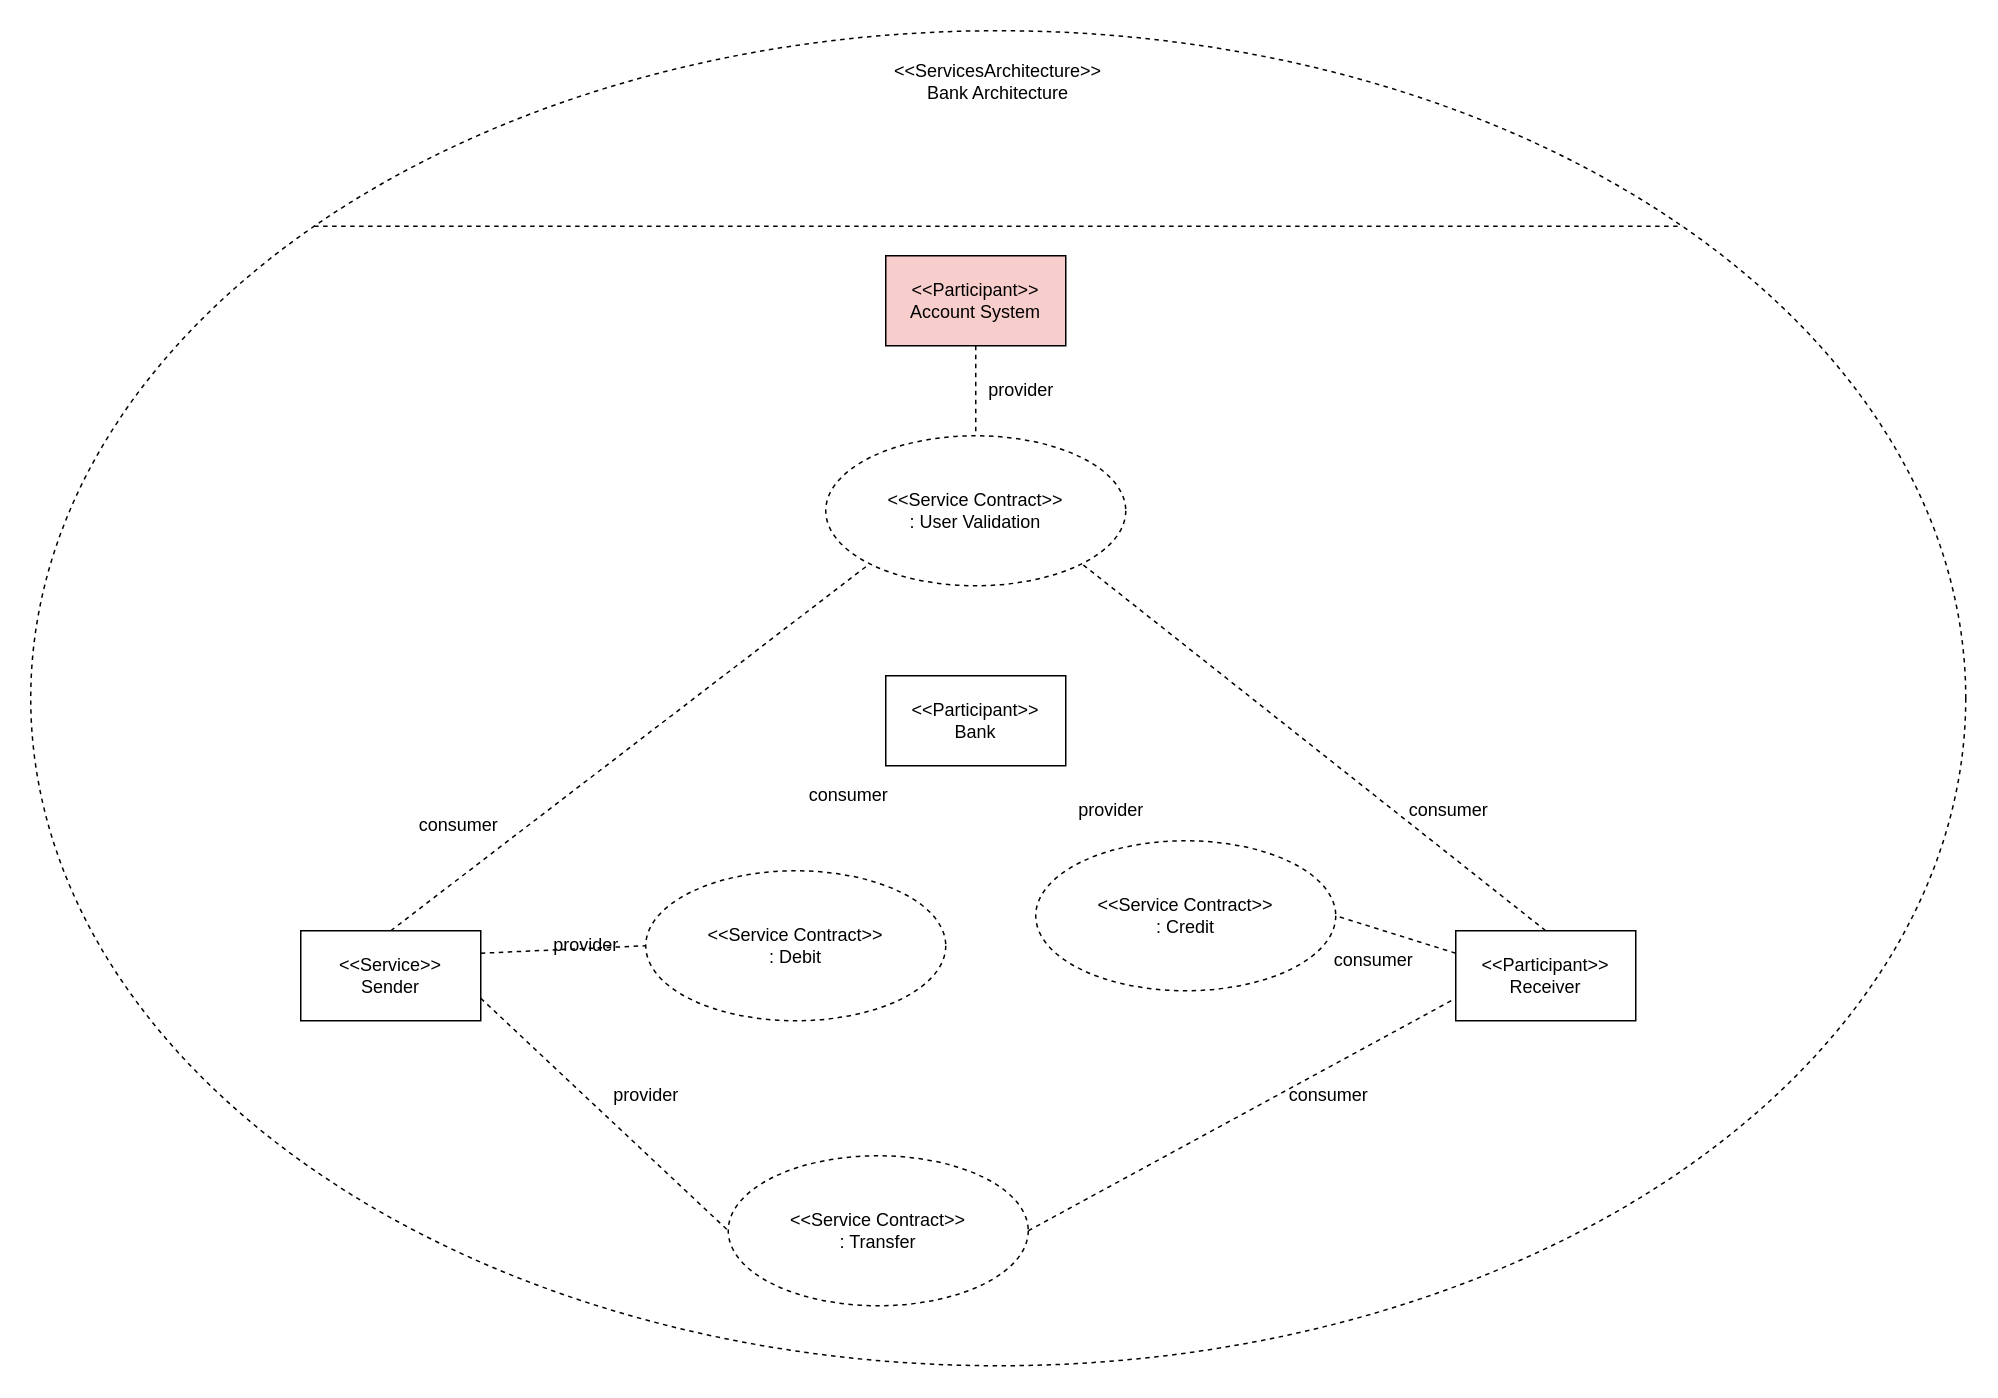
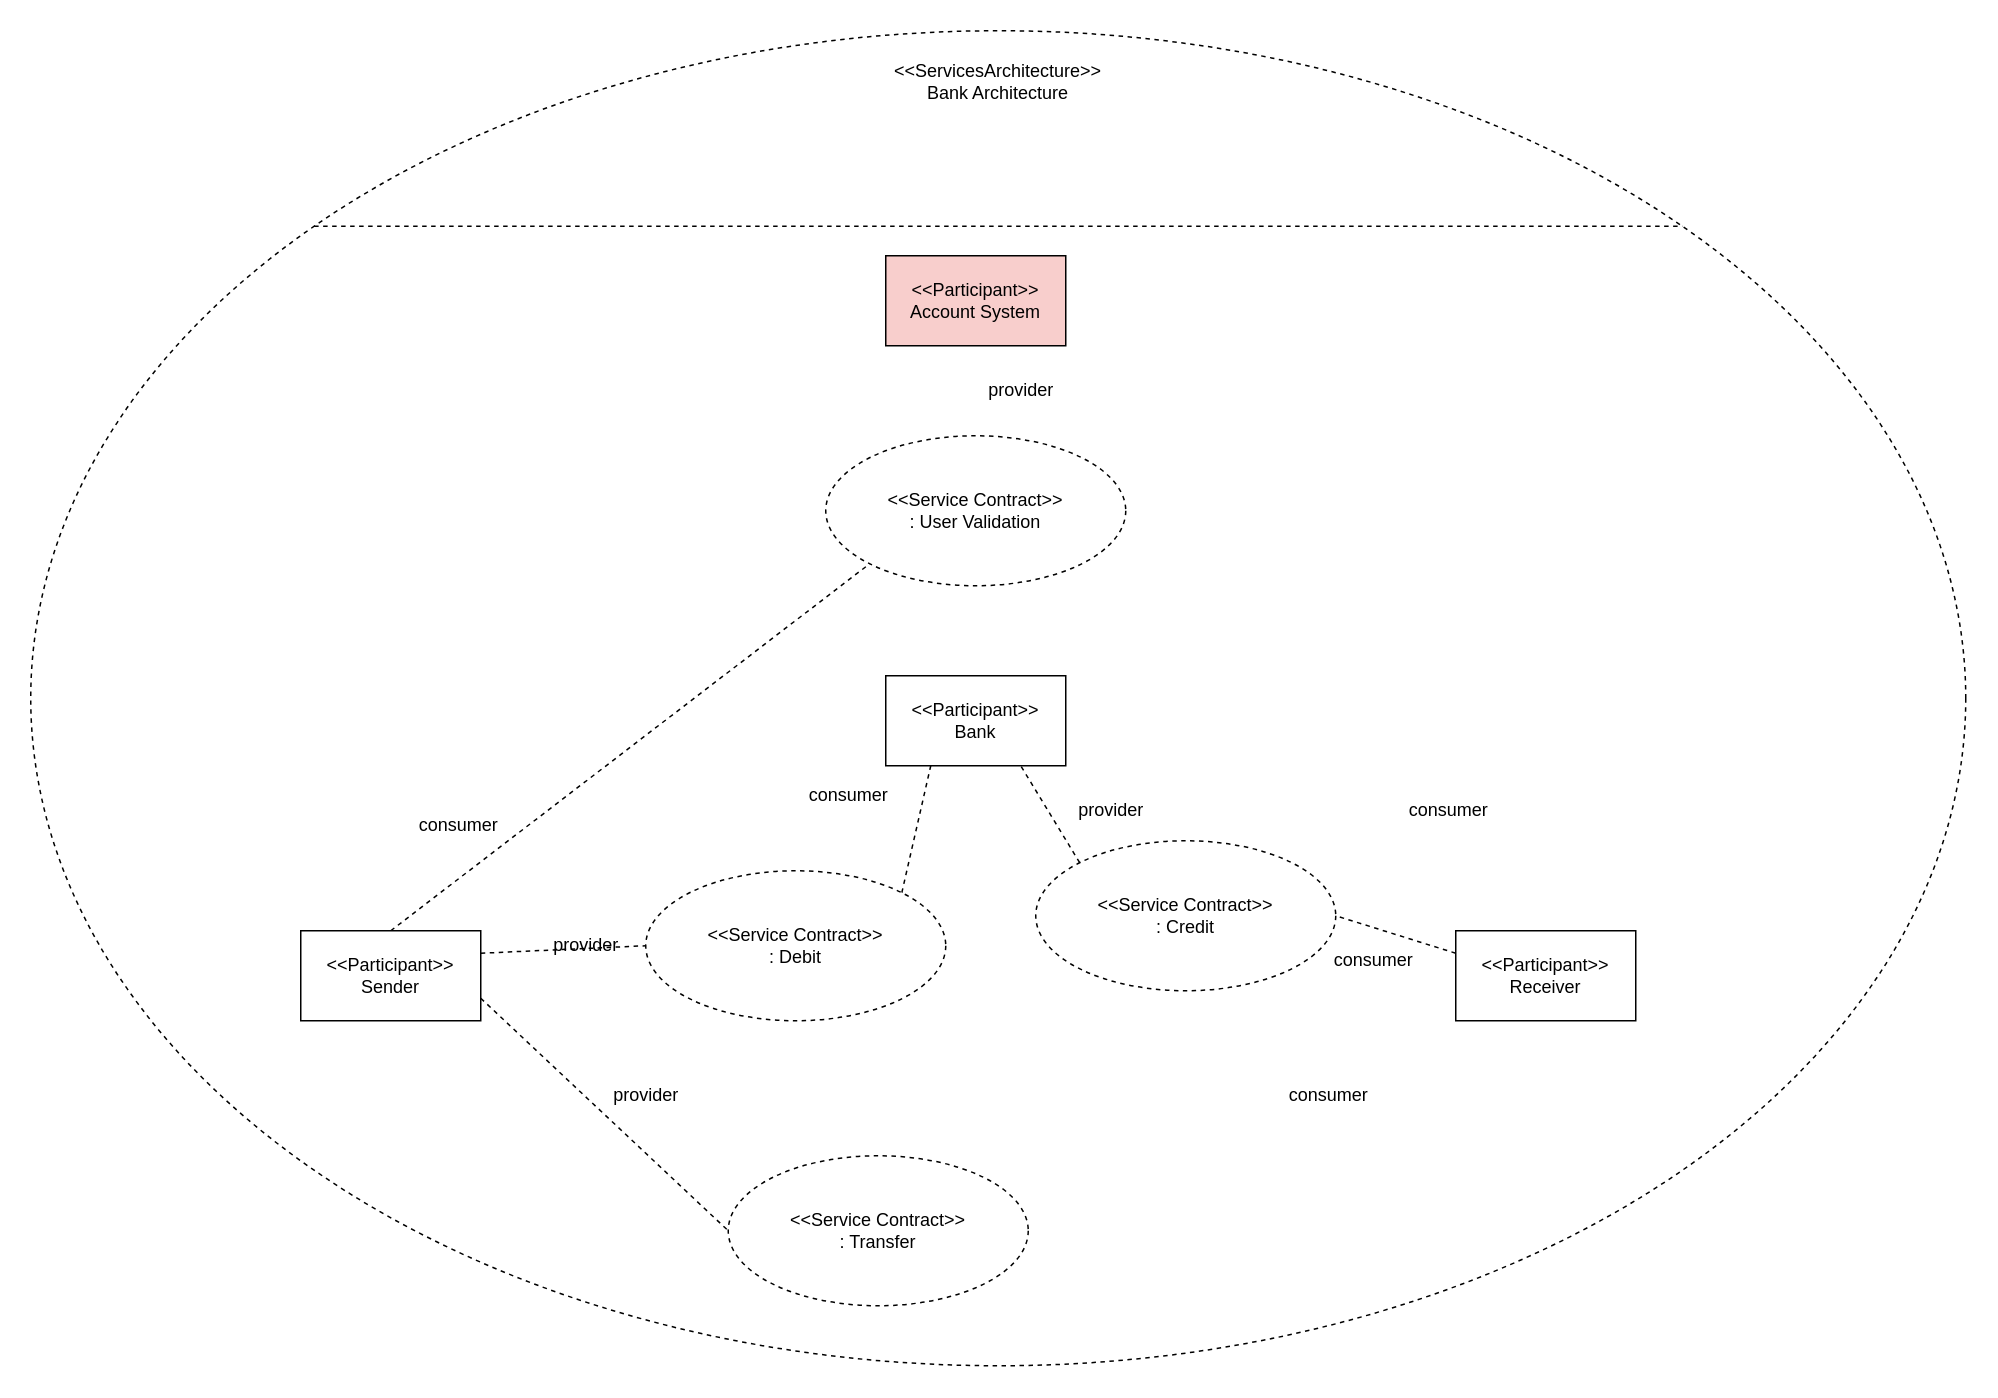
(976, 389) -> none
(1314, 748) -> none
none -> (1050, 815)
none -> (916, 829)
(391, 976) -> (391, 976)
(1240, 1115) -> none
